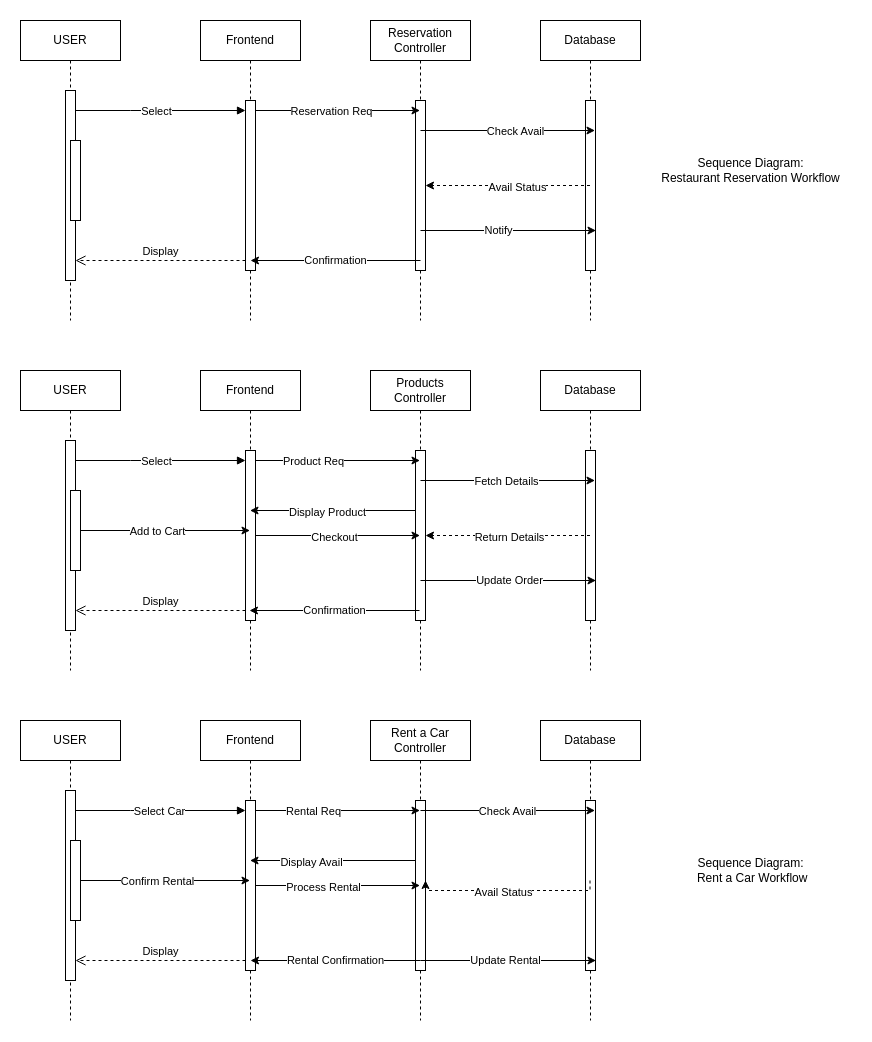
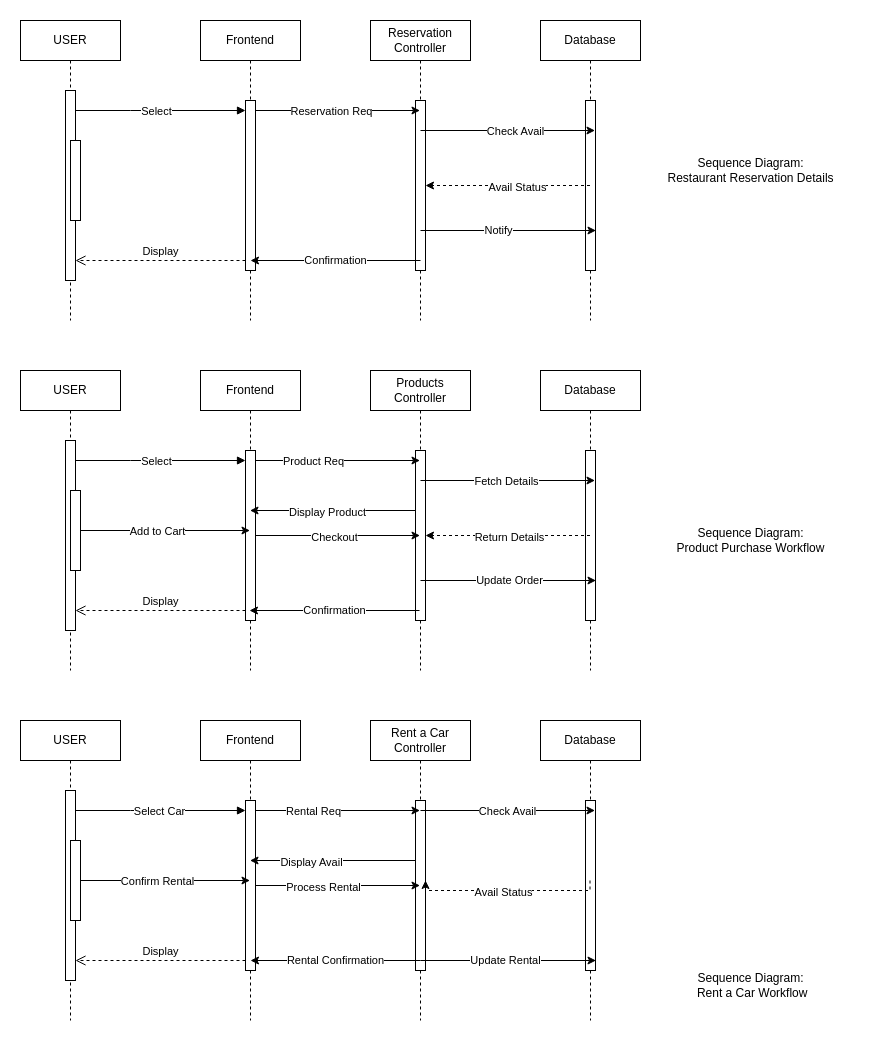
(751, 171) -> (751, 171)
none -> (751, 541)
(751, 871) -> (751, 986)
